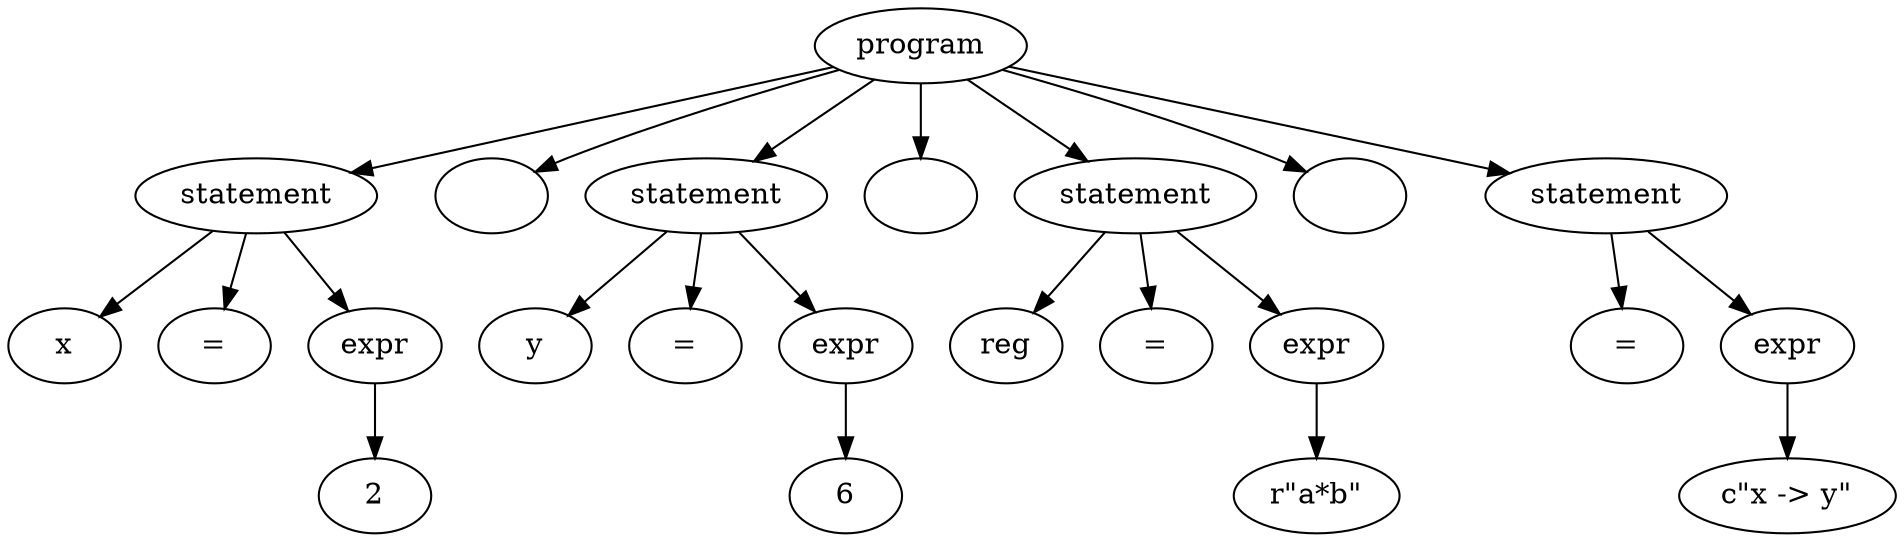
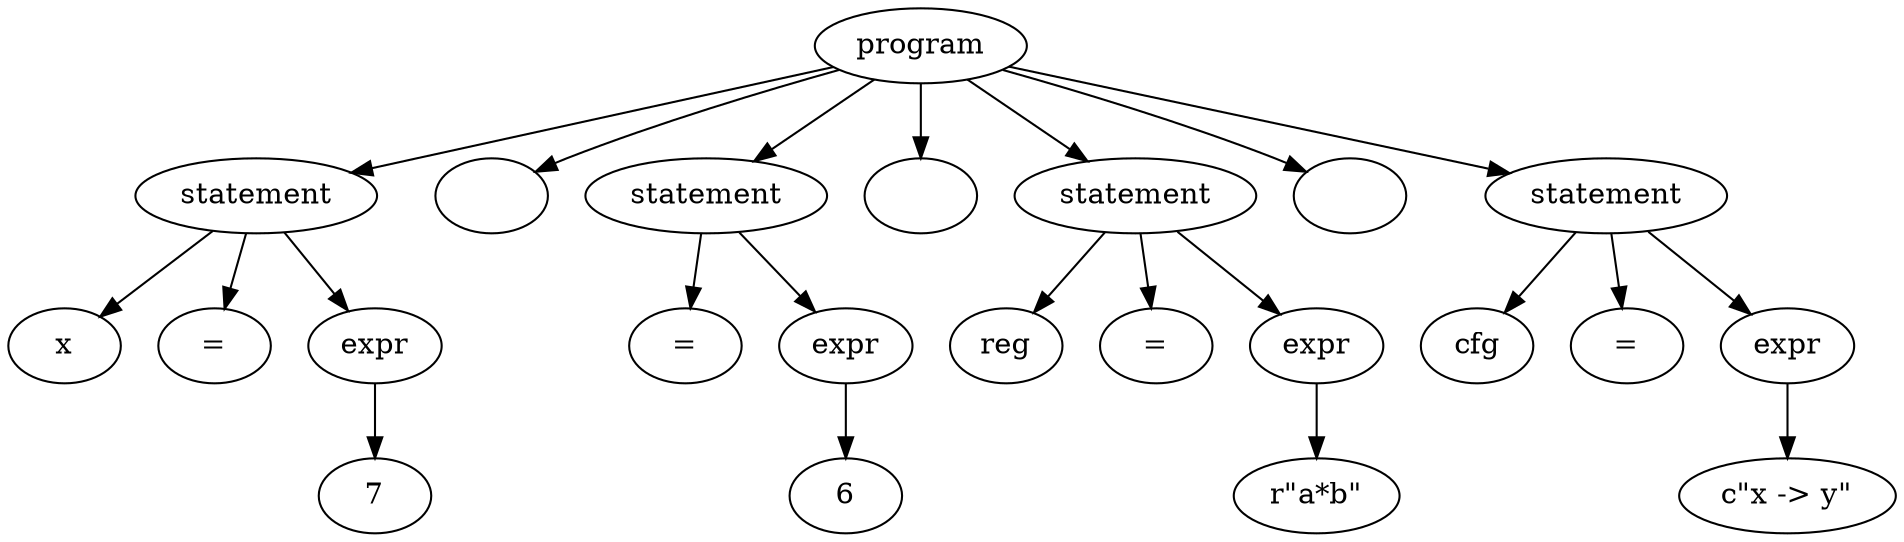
(535, 346) -> none
none -> (1477, 346)
(375, 496) -> (375, 496)
